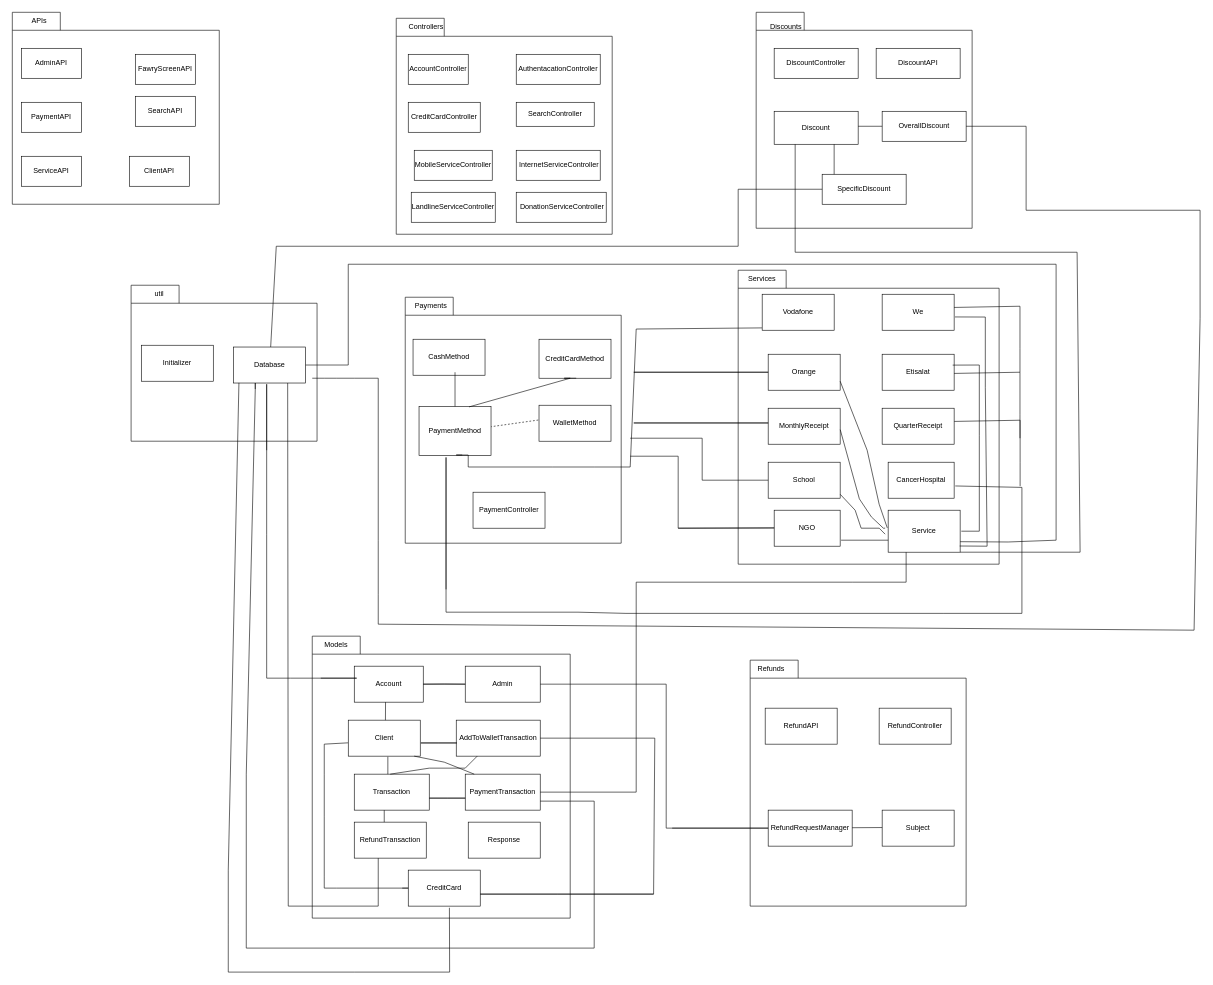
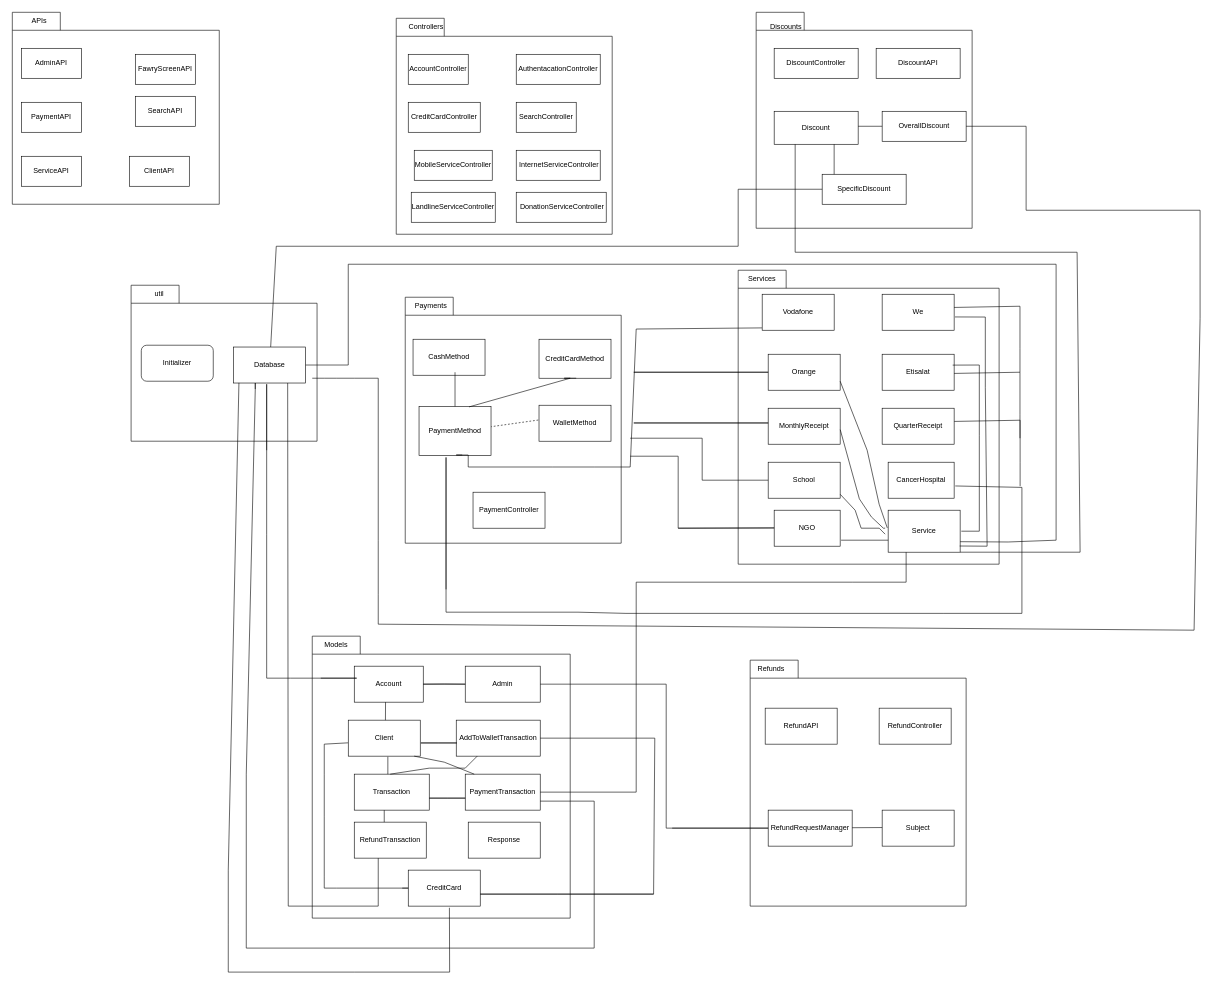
(555, 114) -> (546, 117)
(177, 363) -> (177, 363)
